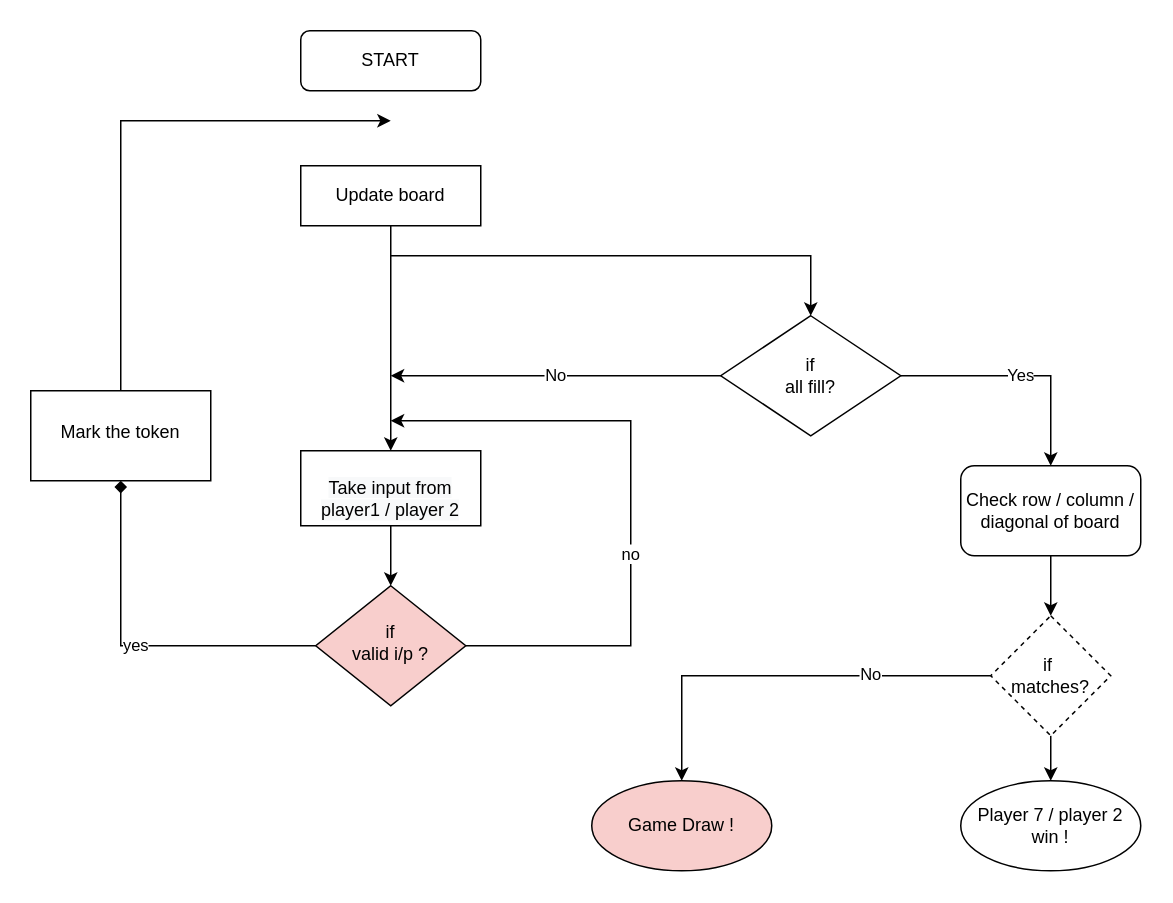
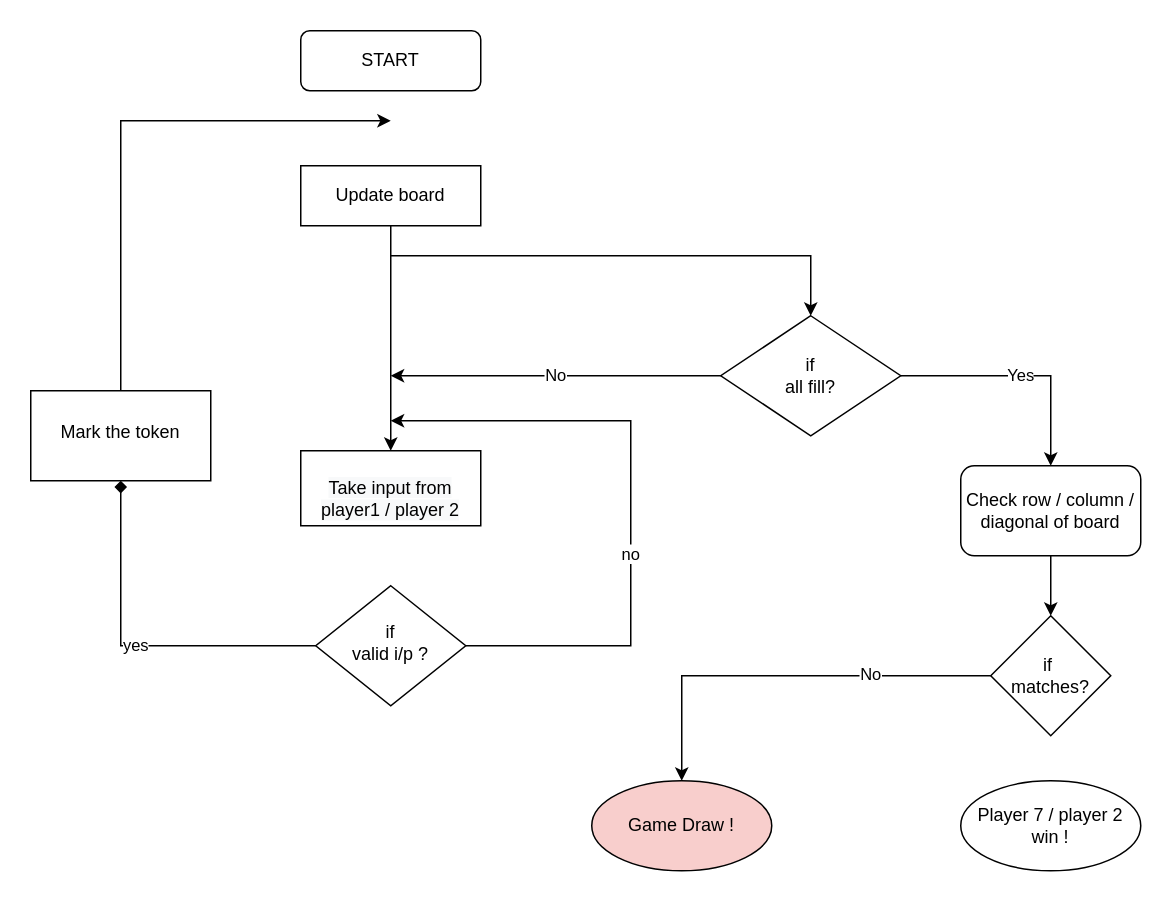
(391, 551) -> none
(391, 646) -> (391, 646)
(1051, 676) -> (1051, 676)
(1051, 764) -> none
